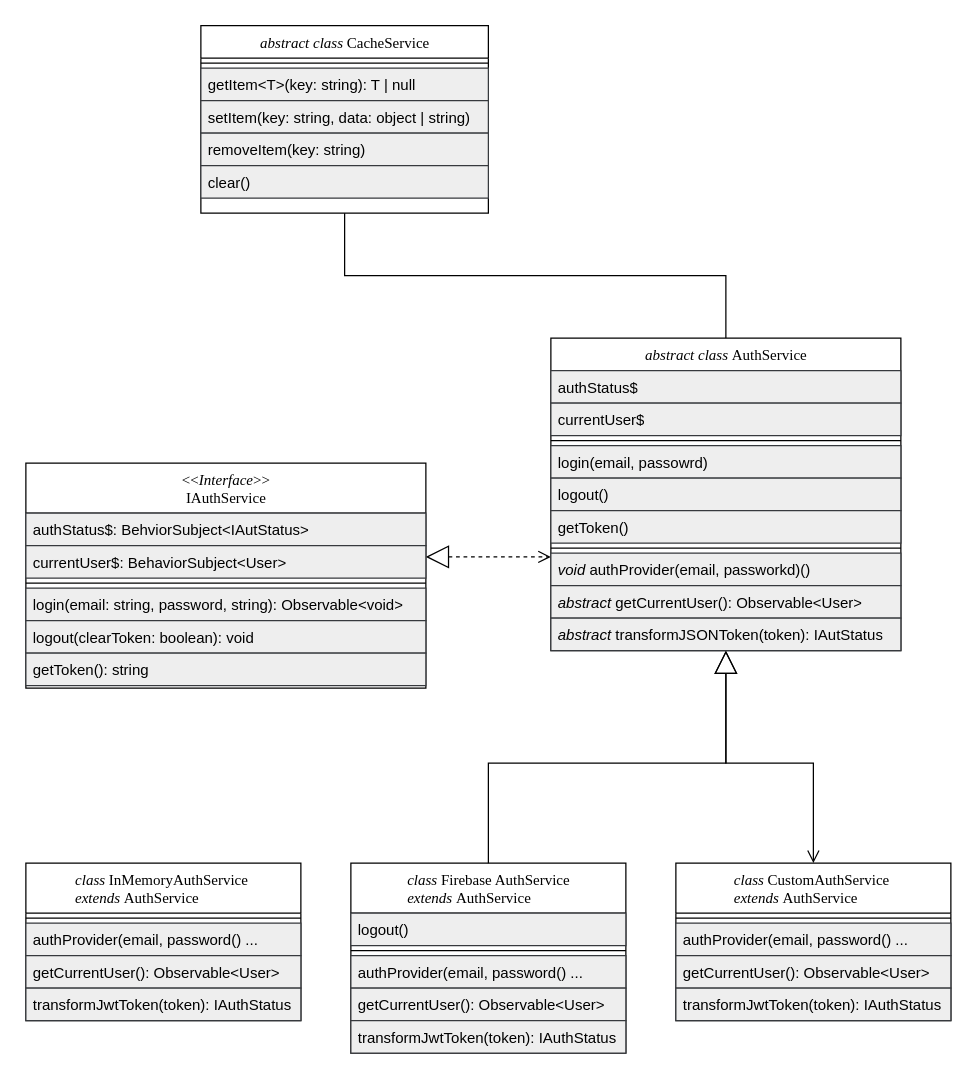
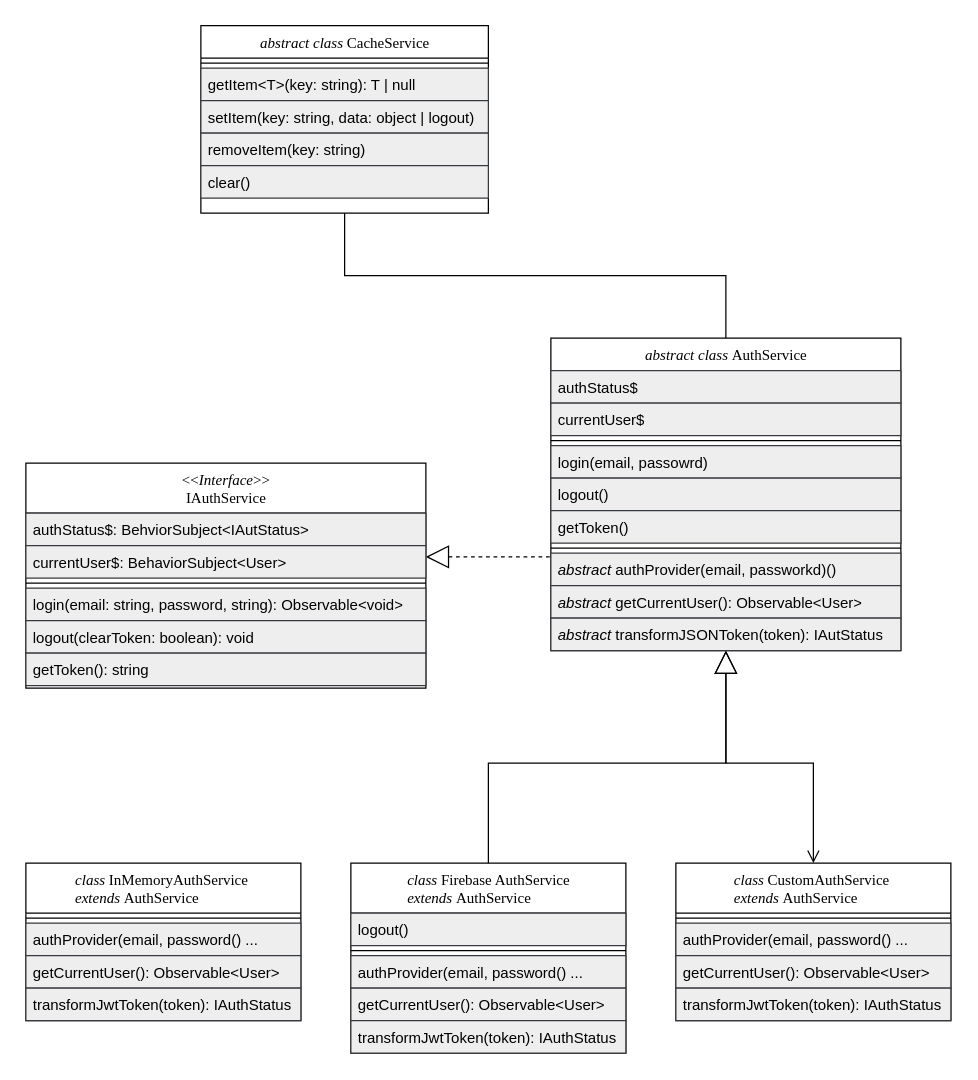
(346, 127) -> (346, 127)
(544, 557) -> (545, 557)
(702, 571) -> (721, 571)
